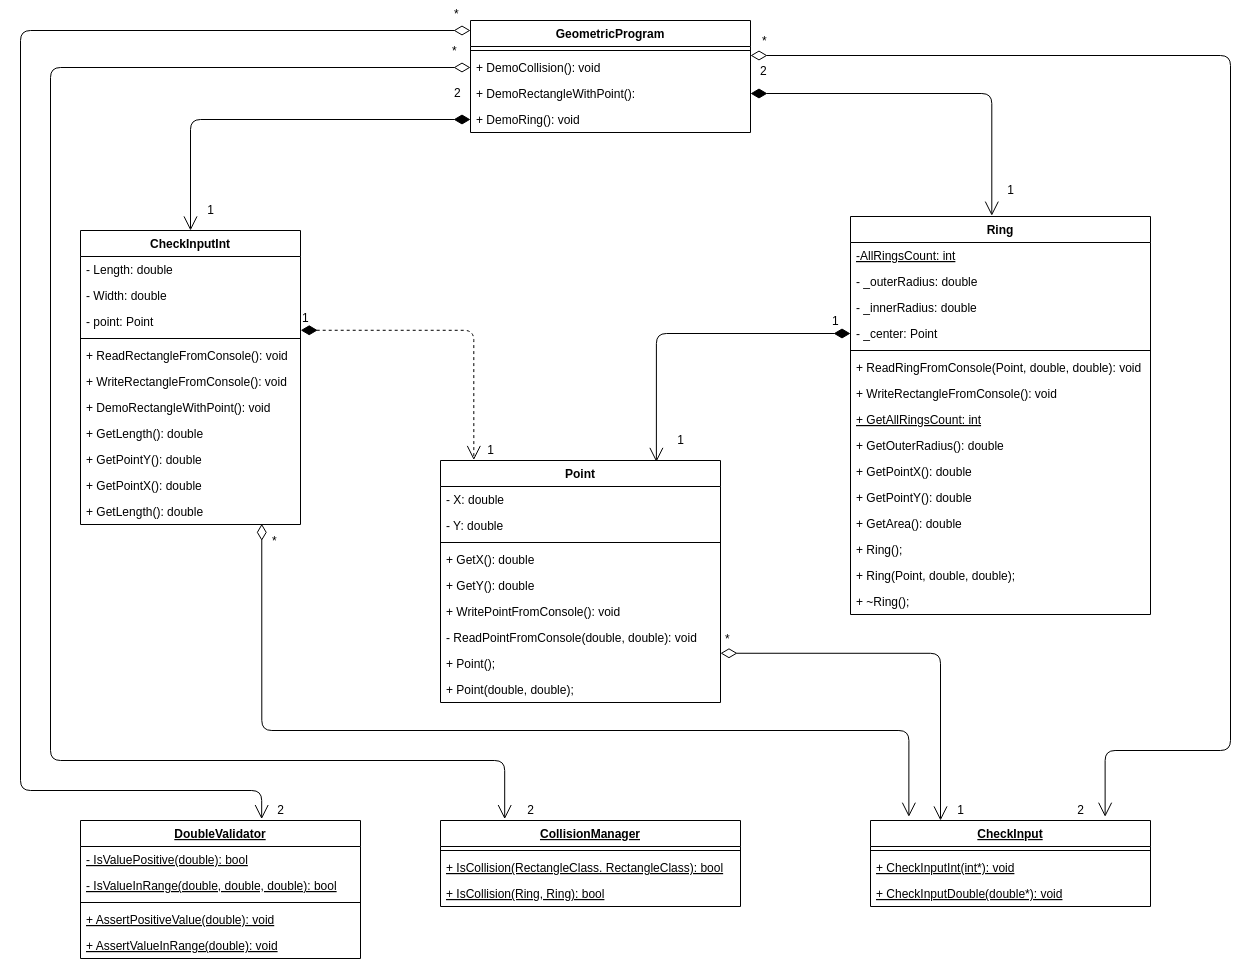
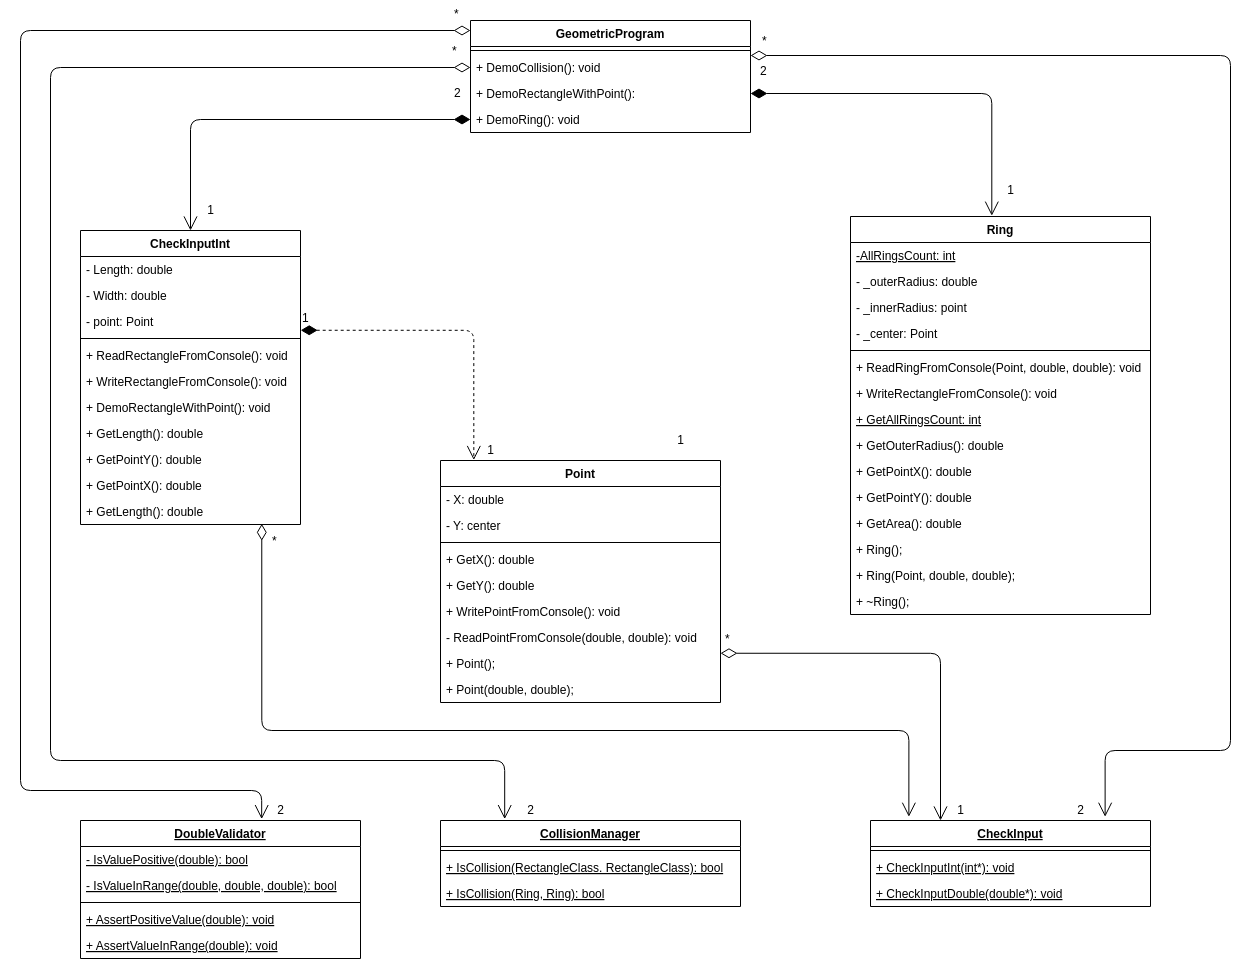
(921, 308) -> (917, 308)
(687, 334) -> none
(477, 526) -> (478, 526)
